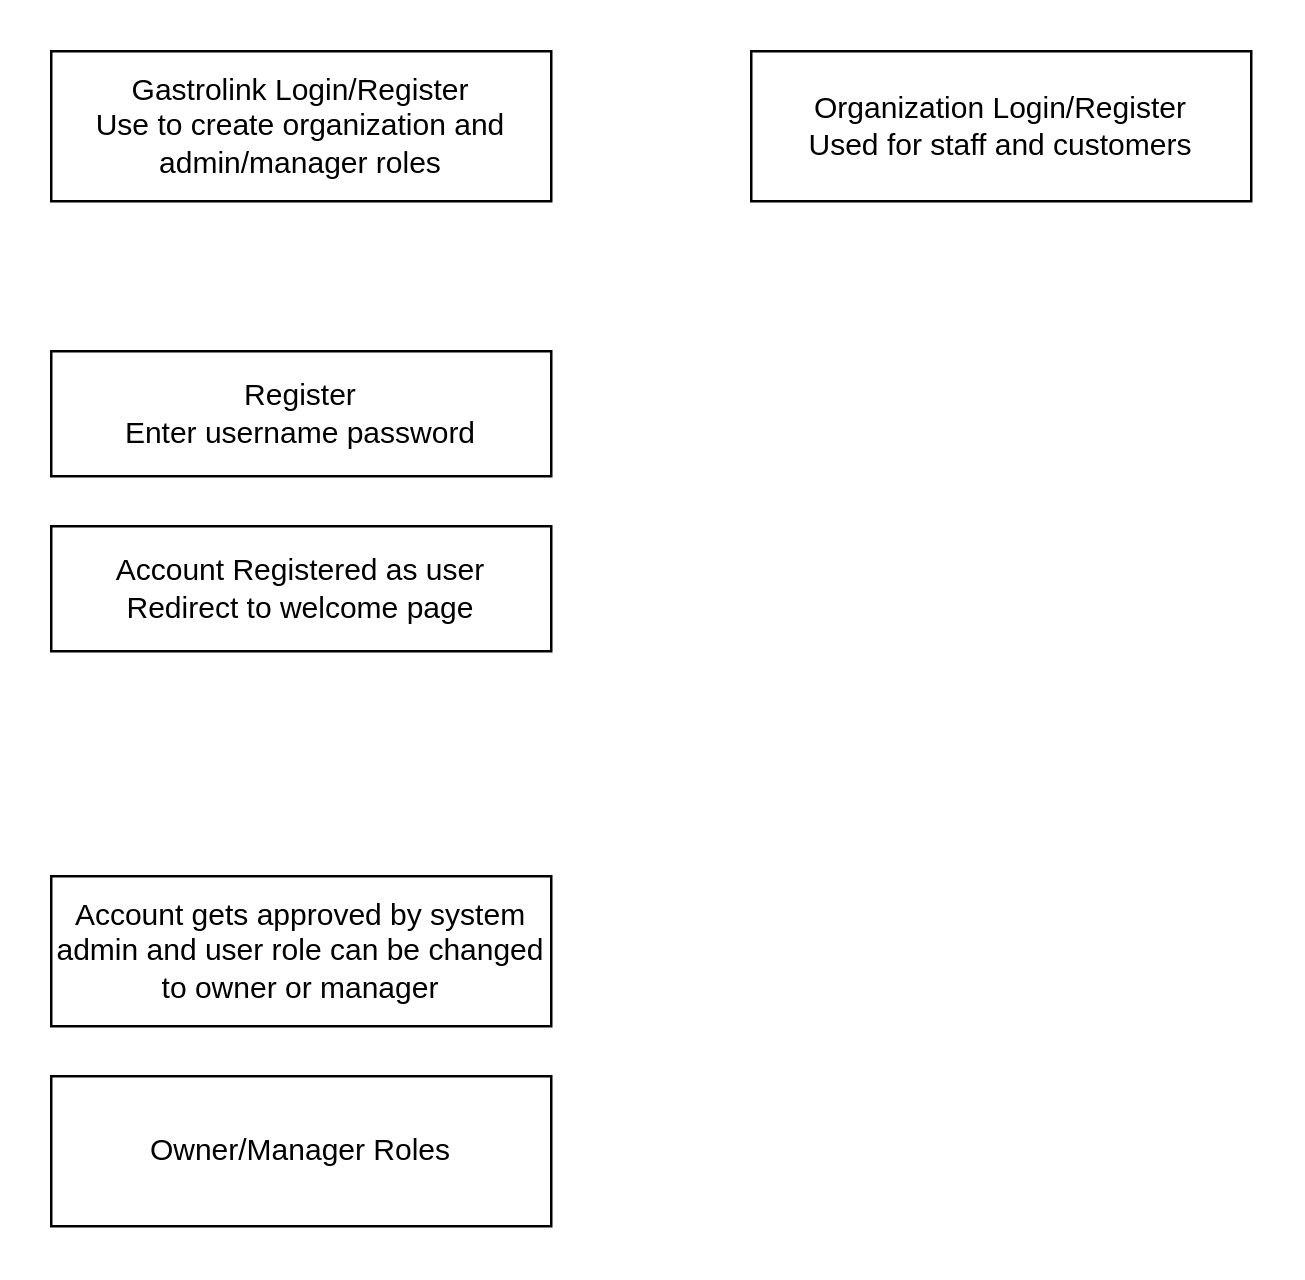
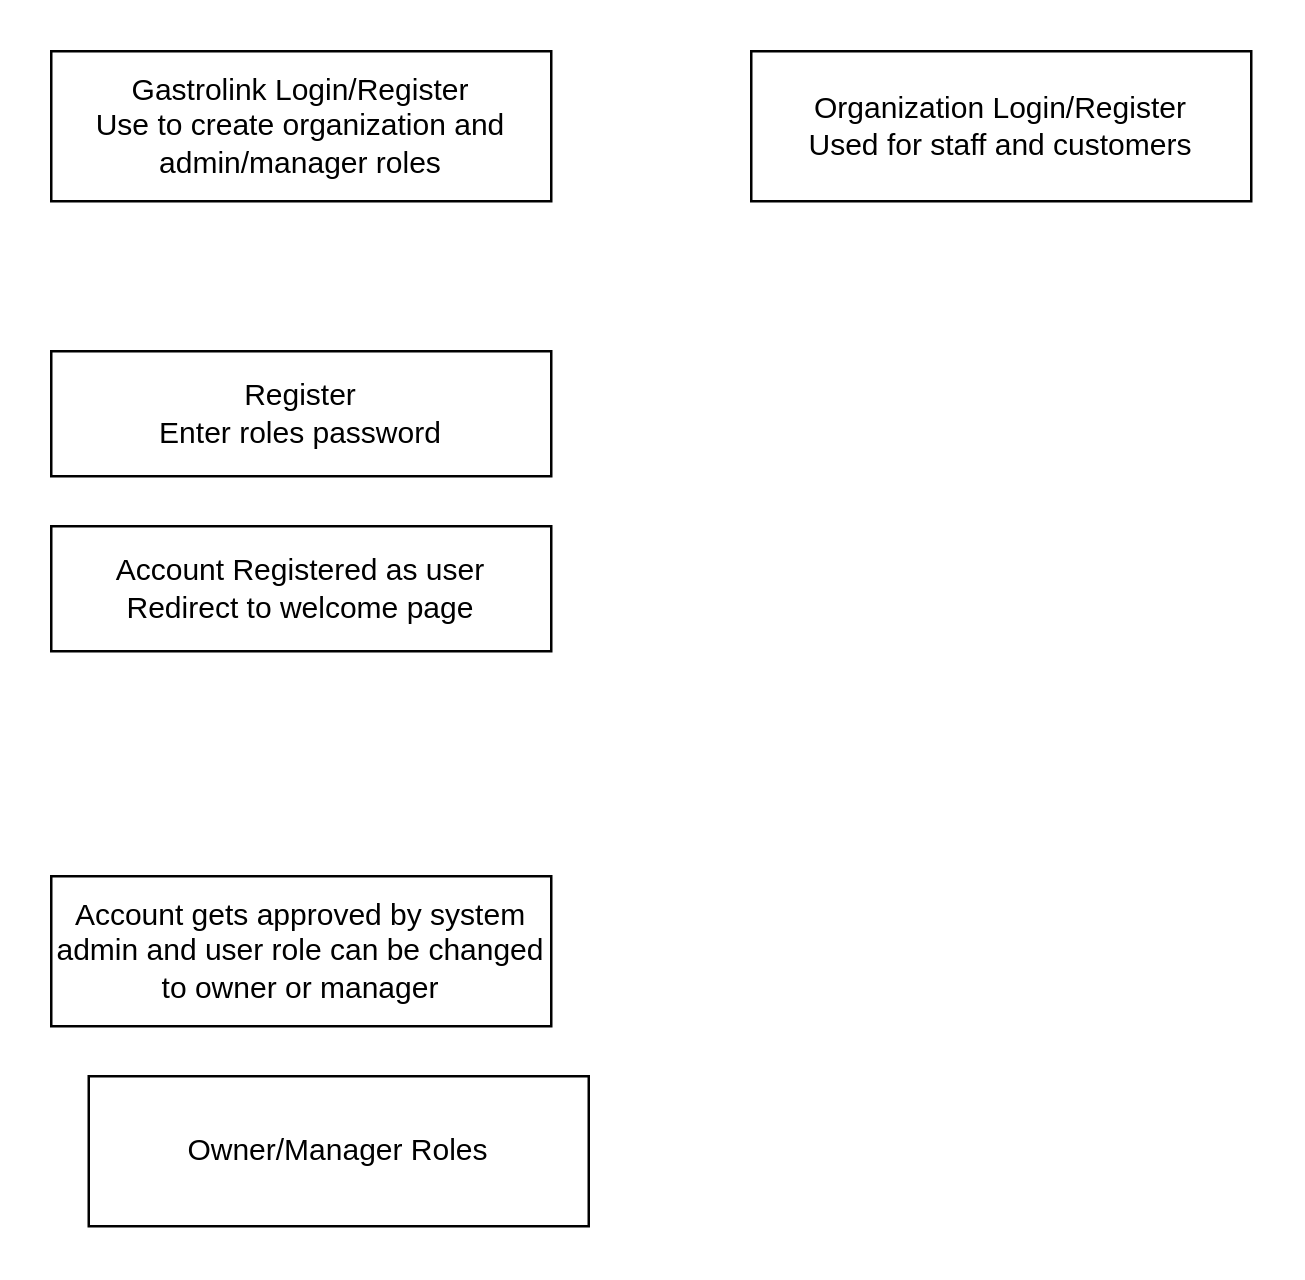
(301, 414) -> (301, 414)
(301, 1151) -> (339, 1151)
